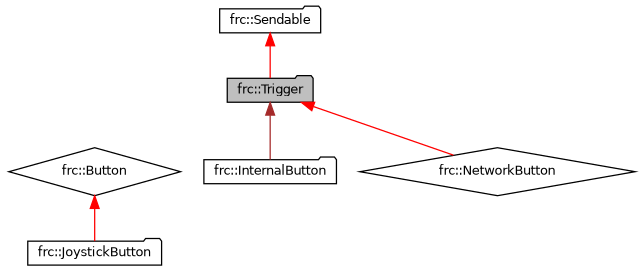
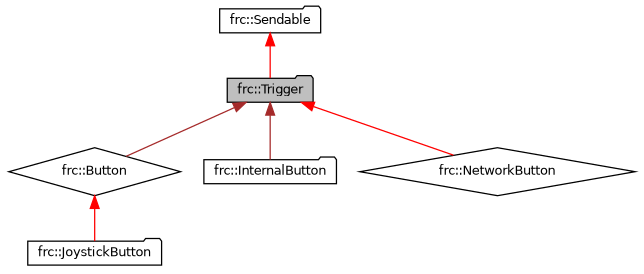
none -> (180, 132)
